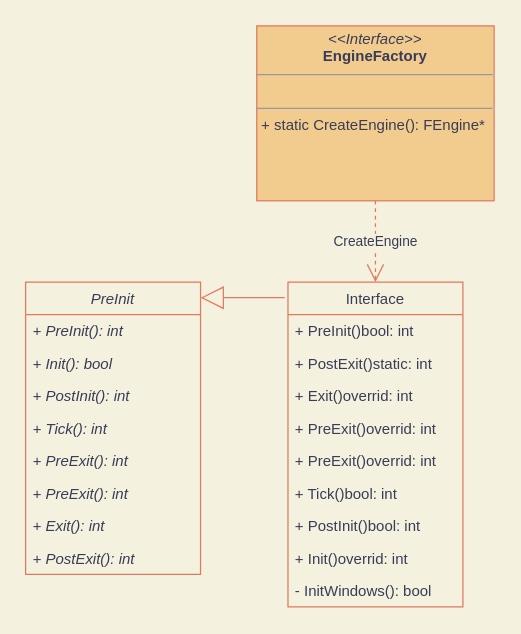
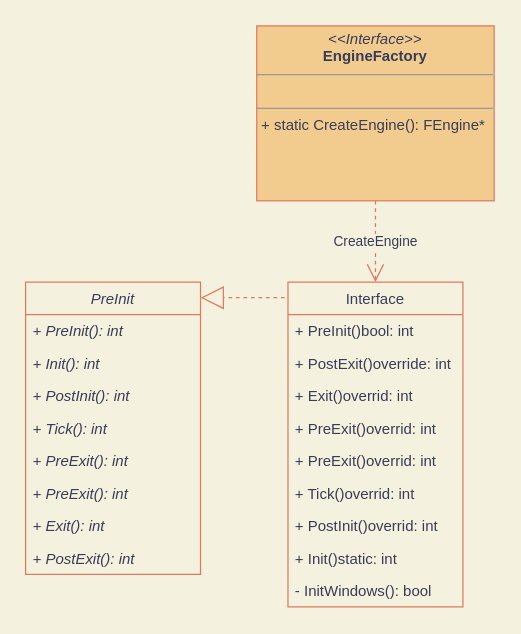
(253, 298) -> (253, 298)
(82, 364) -> (77, 364)
(380, 364) -> (388, 364)
(355, 494) -> (367, 494)
(372, 526) -> (384, 526)
(367, 559) -> (363, 559)
